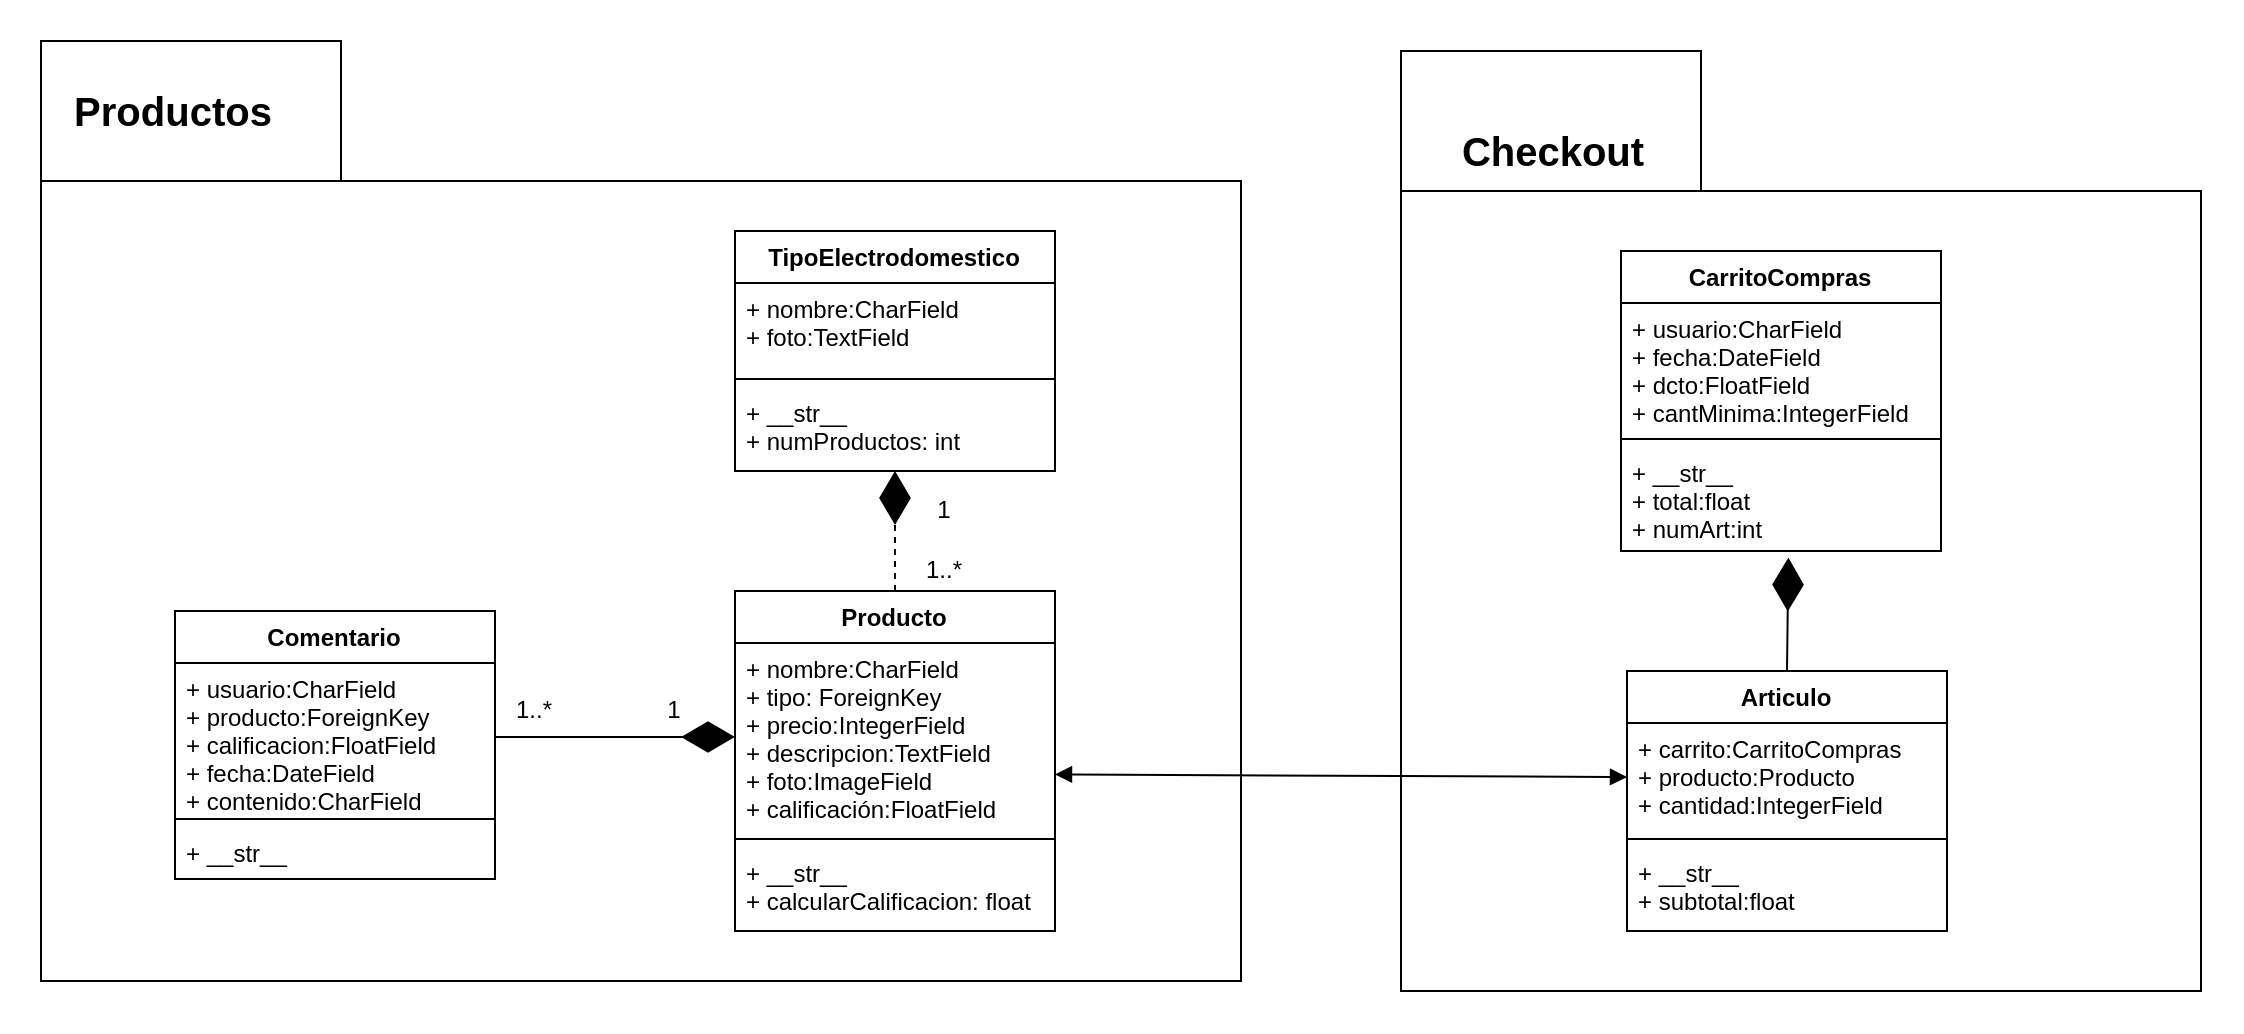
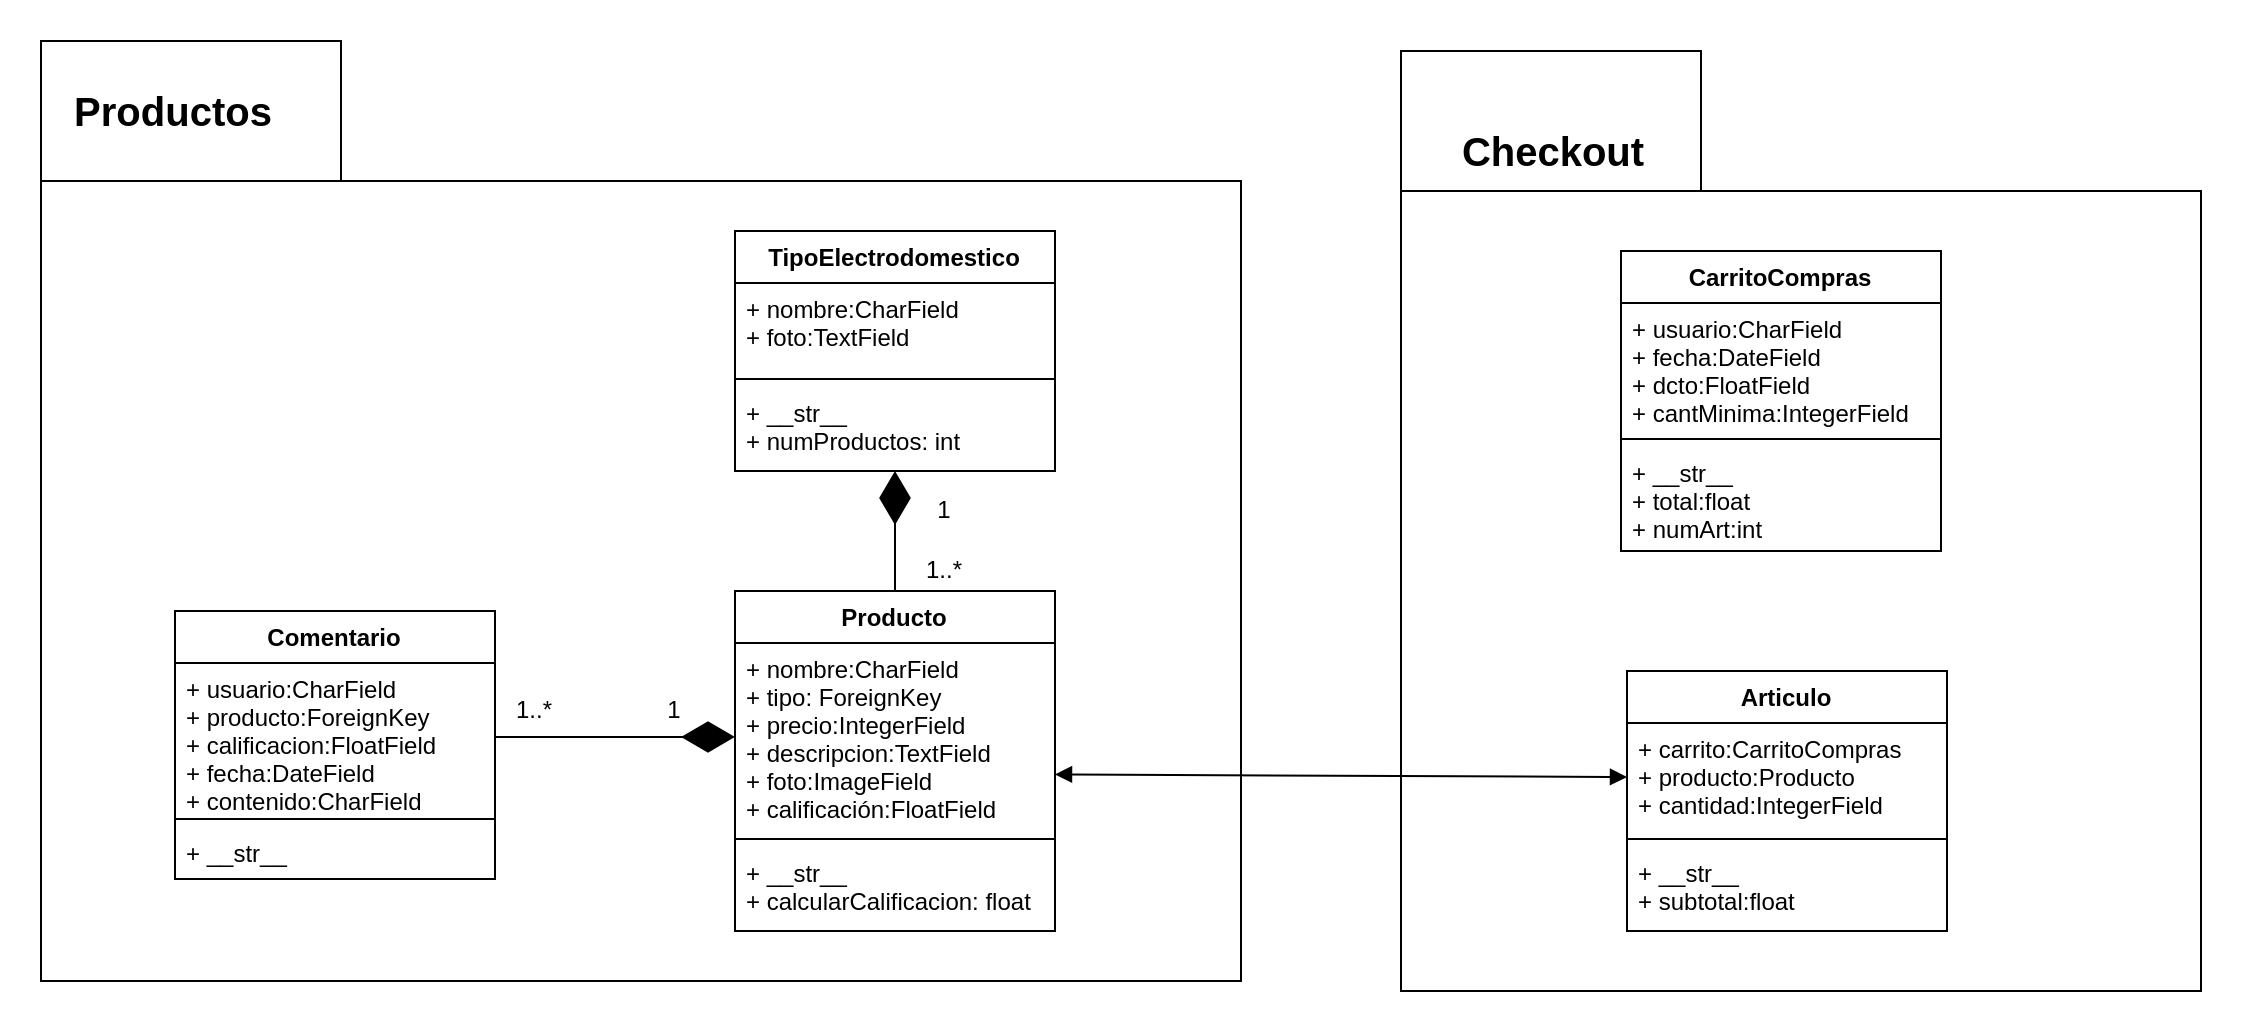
(895, 555) -> (895, 555)
(1787, 641) -> none
